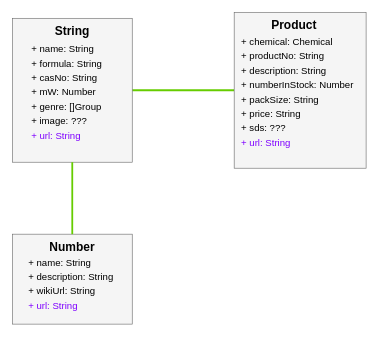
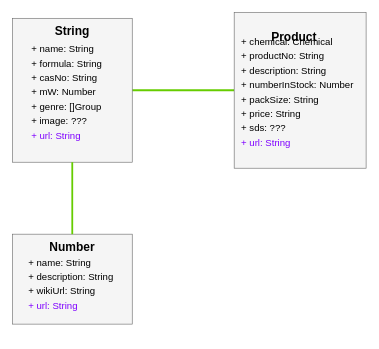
(294, 24) -> (294, 36)
